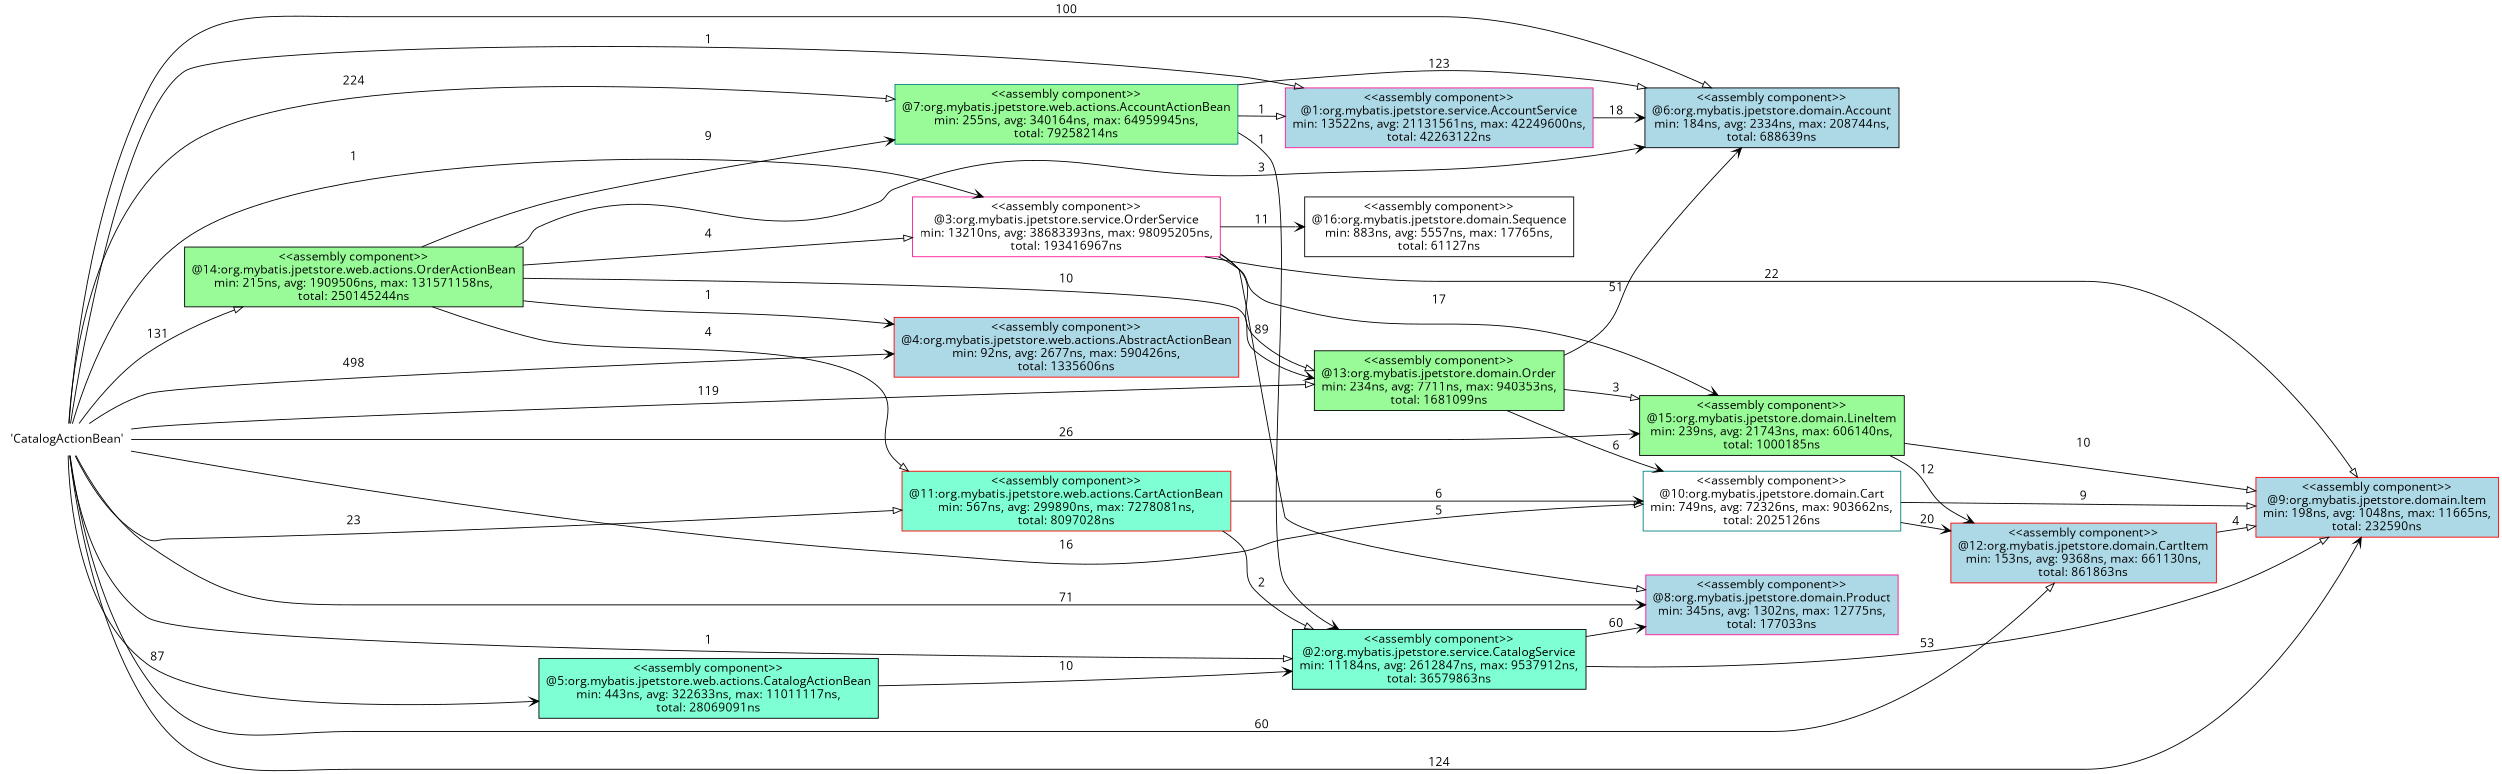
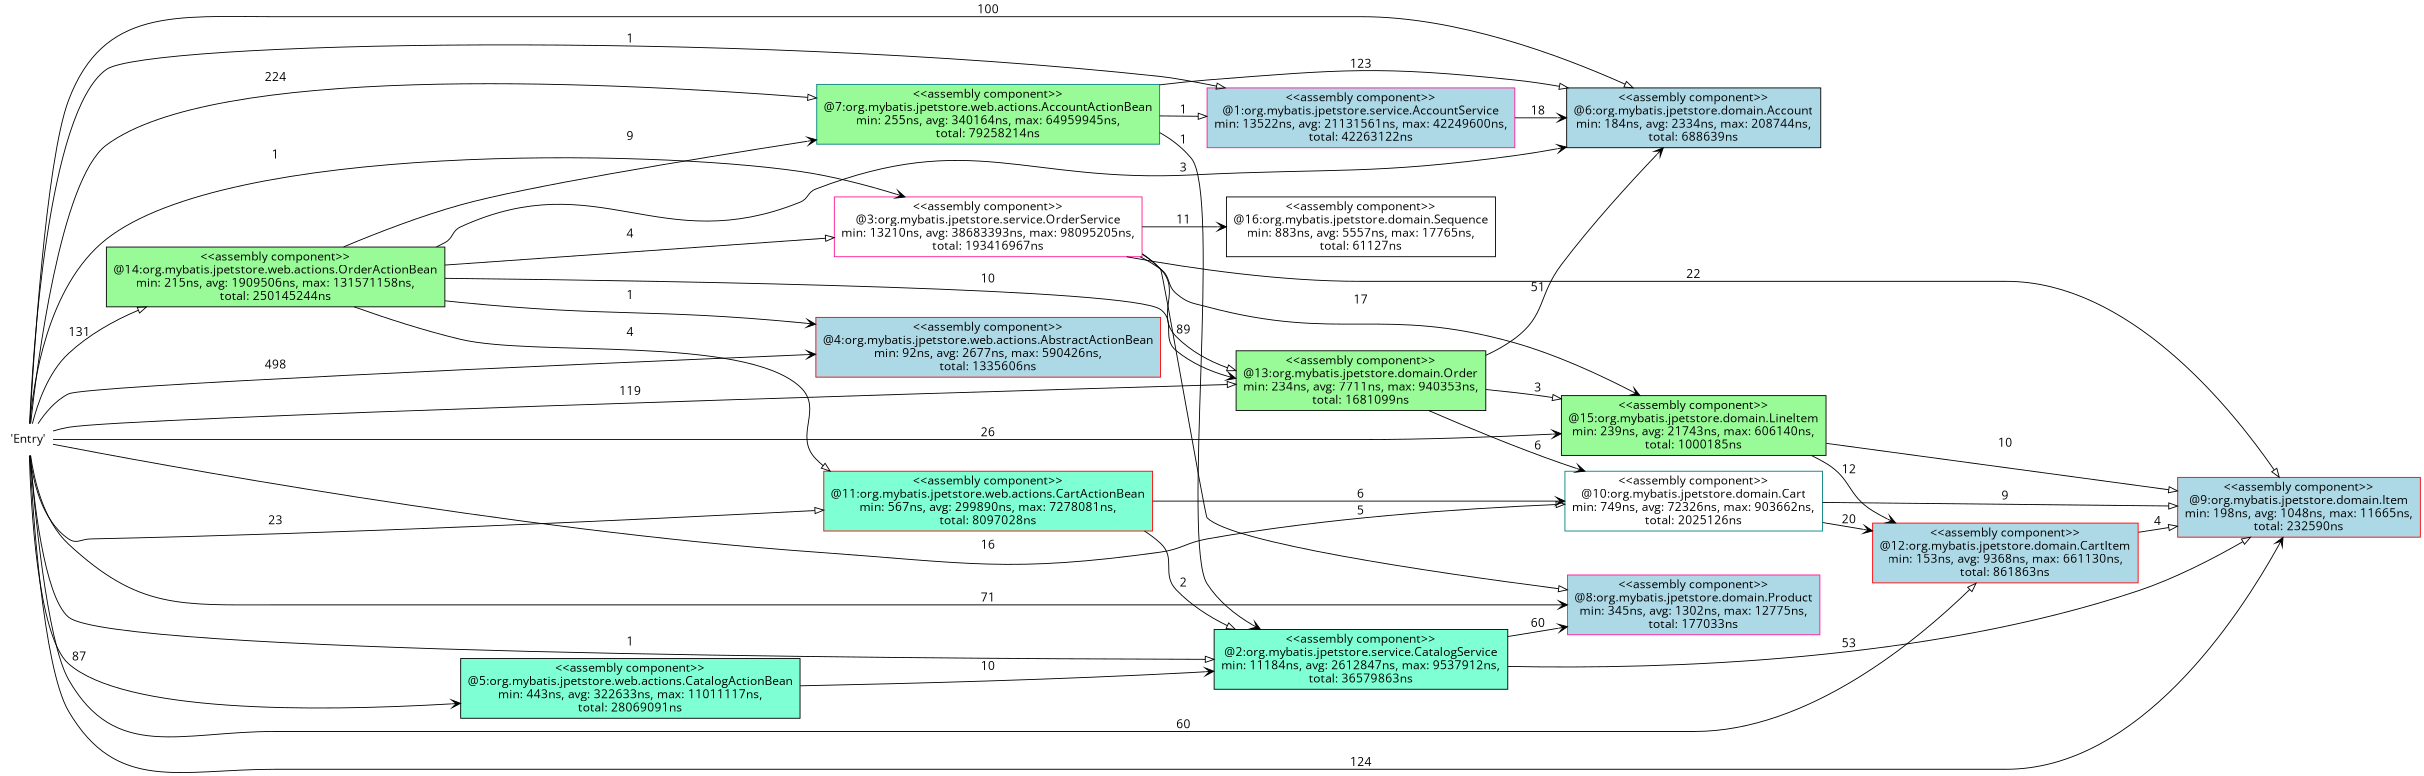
(67, 440) -> (28, 440)
